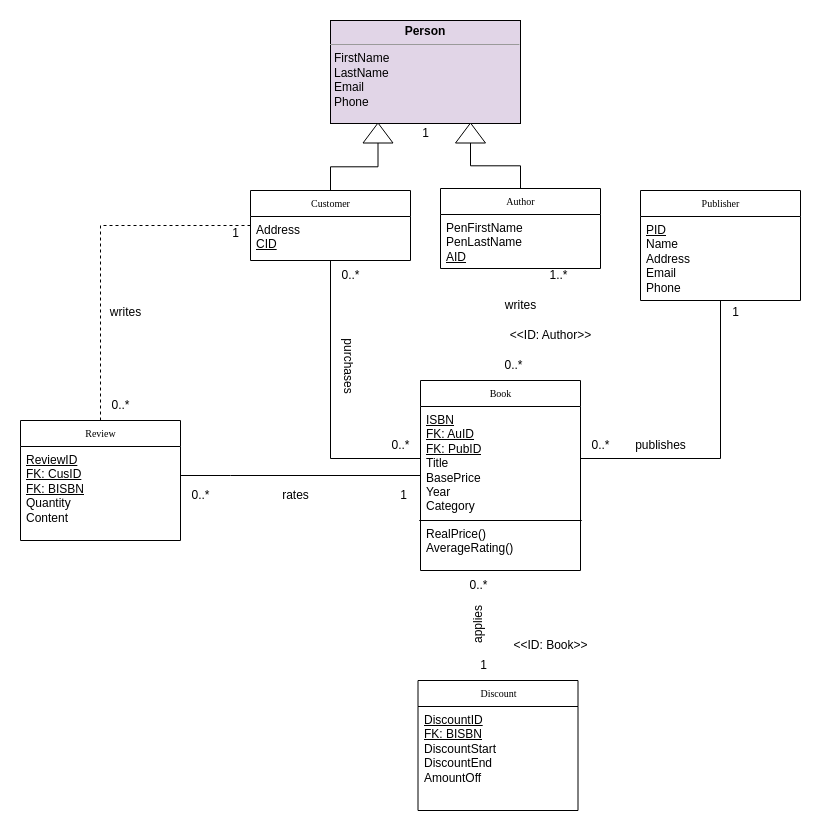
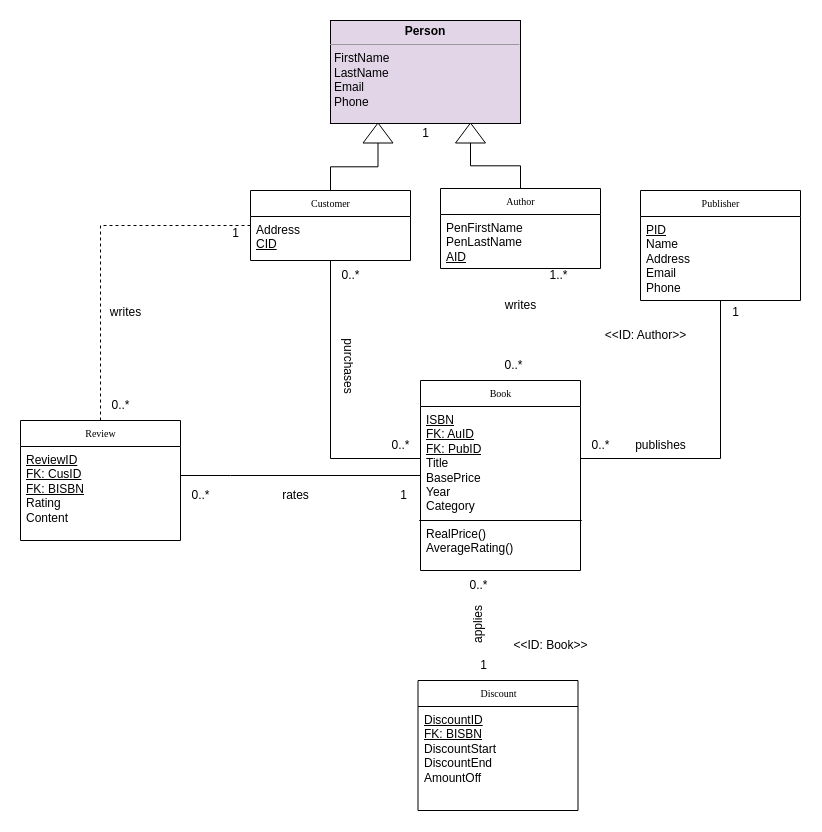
(551, 336) -> (646, 336)
(54, 490) -> (54, 490)
